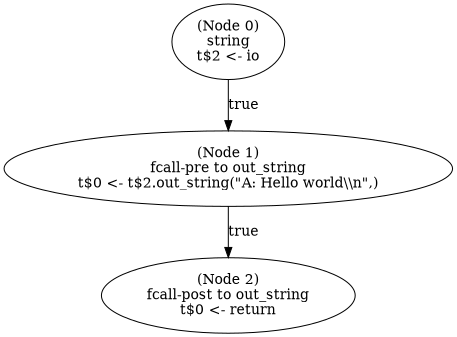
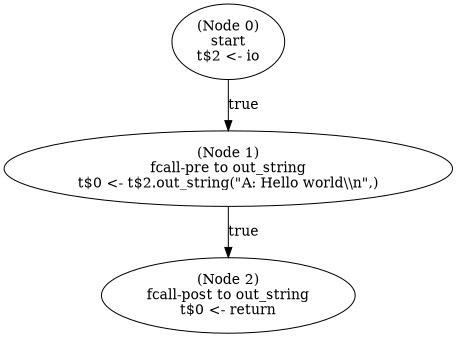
(228, 42) -> (228, 42)
